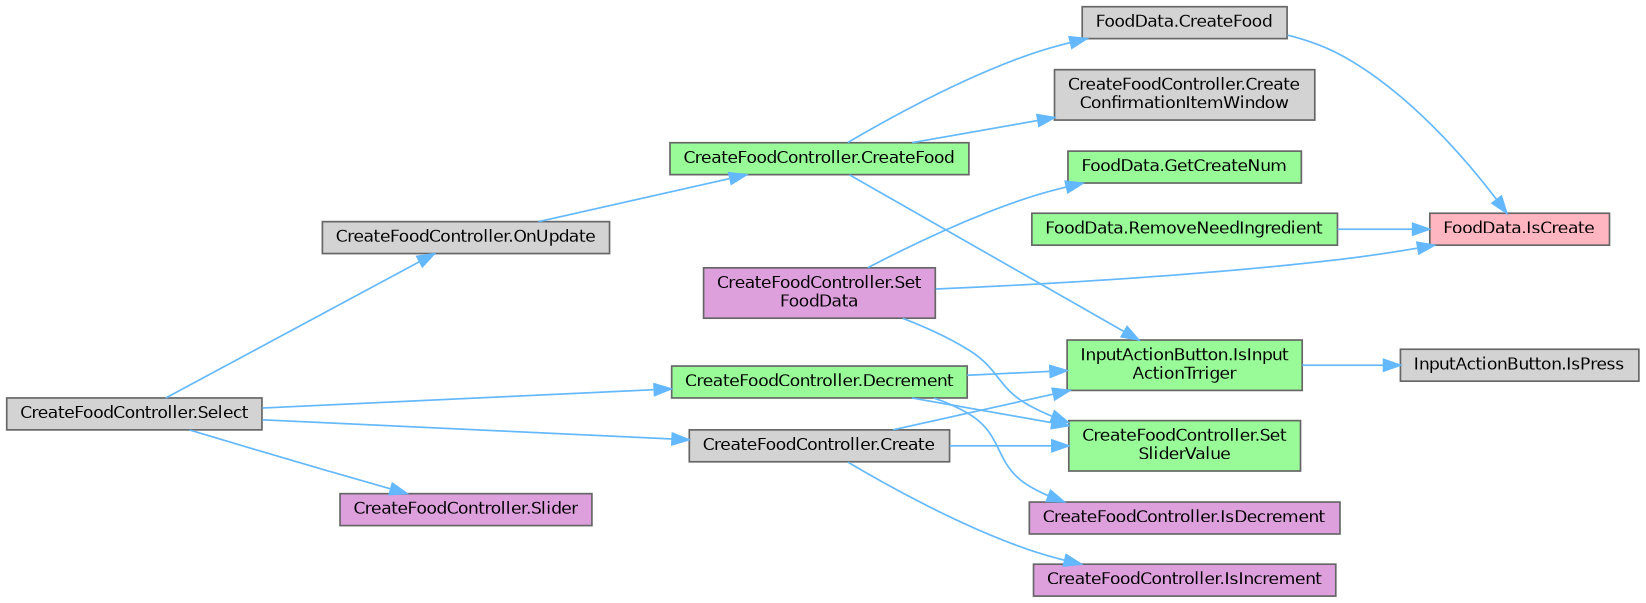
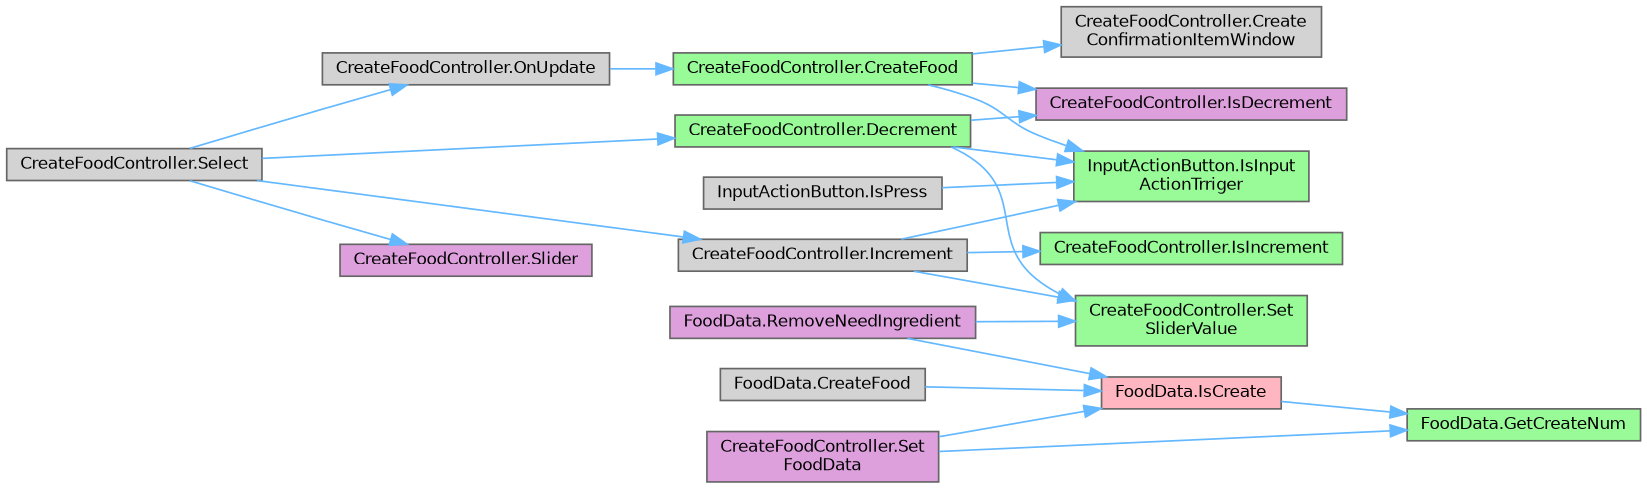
(956, 85) -> (996, 85)
(1185, 229) -> (823, 322)
(982, 360) -> (1017, 322)
(1343, 365) -> (1008, 185)
none -> (1336, 407)
(819, 446) -> (823, 255)
(1185, 580) -> (1191, 249)
